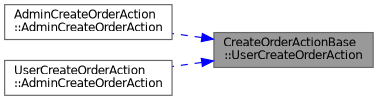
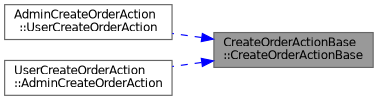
(88, 22) -> (88, 22)
(294, 50) -> (294, 50)
